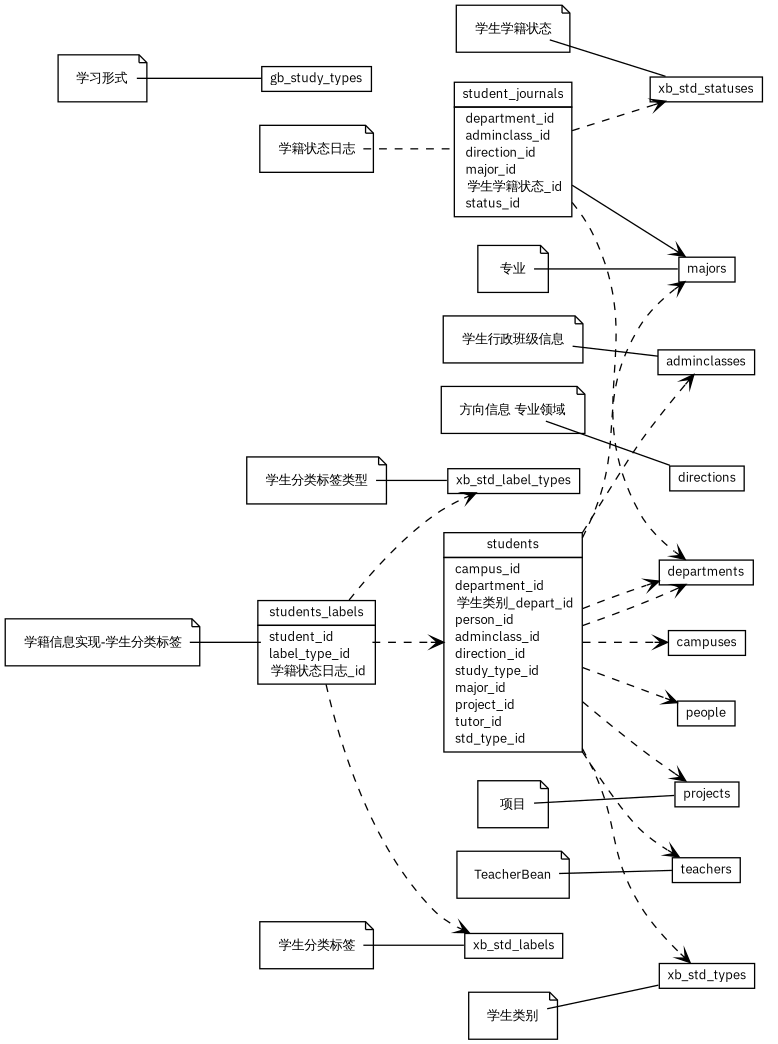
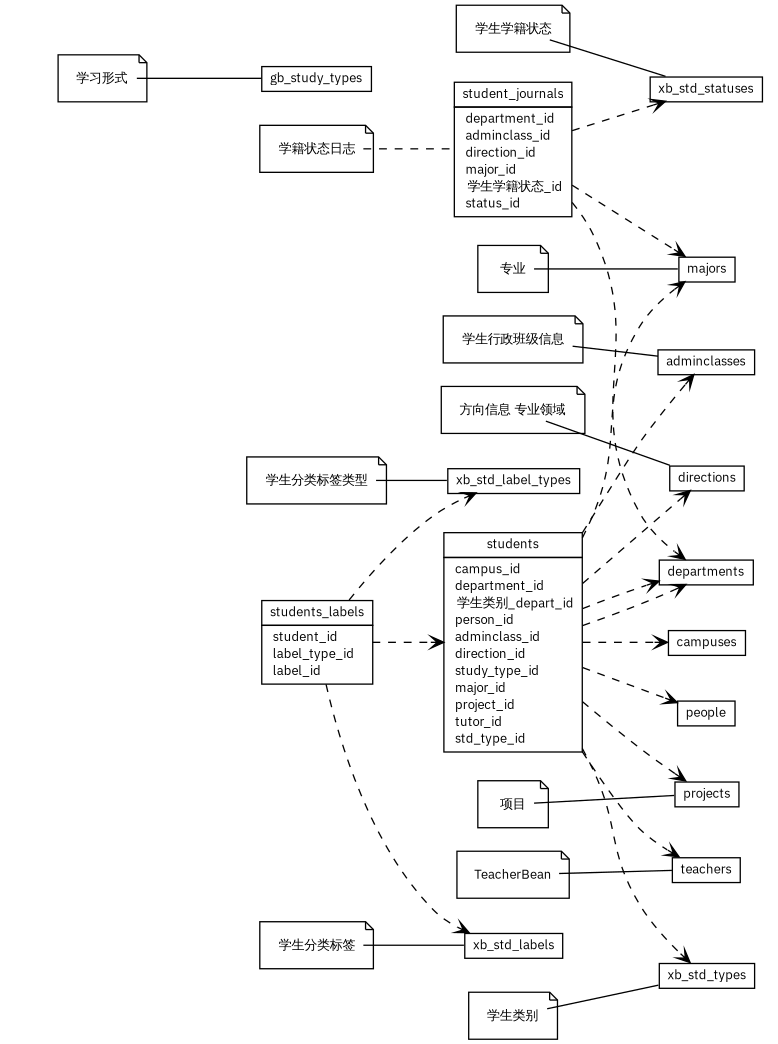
(623, 217) -> (623, 217)
none -> (632, 541)
(102, 642) -> none
(317, 671) -> (296, 671)
